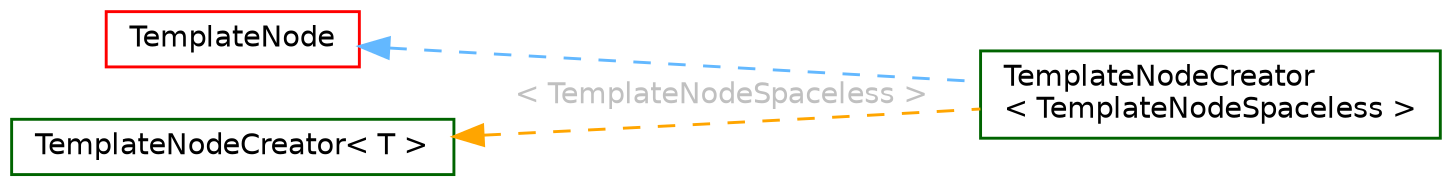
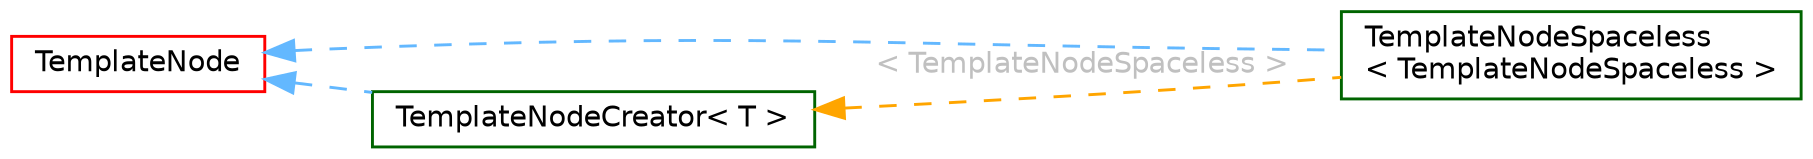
none -> (333, 88)
(1210, 95) -> (1571, 55)
